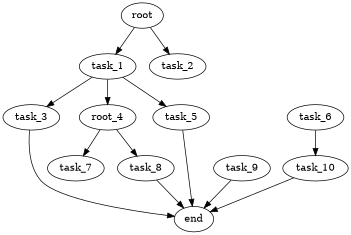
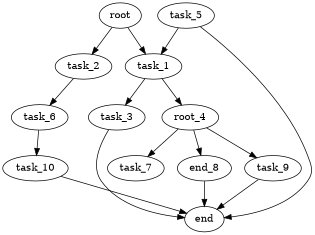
none -> (64, 89)
(141, 90) -> (172, 38)
none -> (229, 141)
(146, 168) -> (204, 168)
